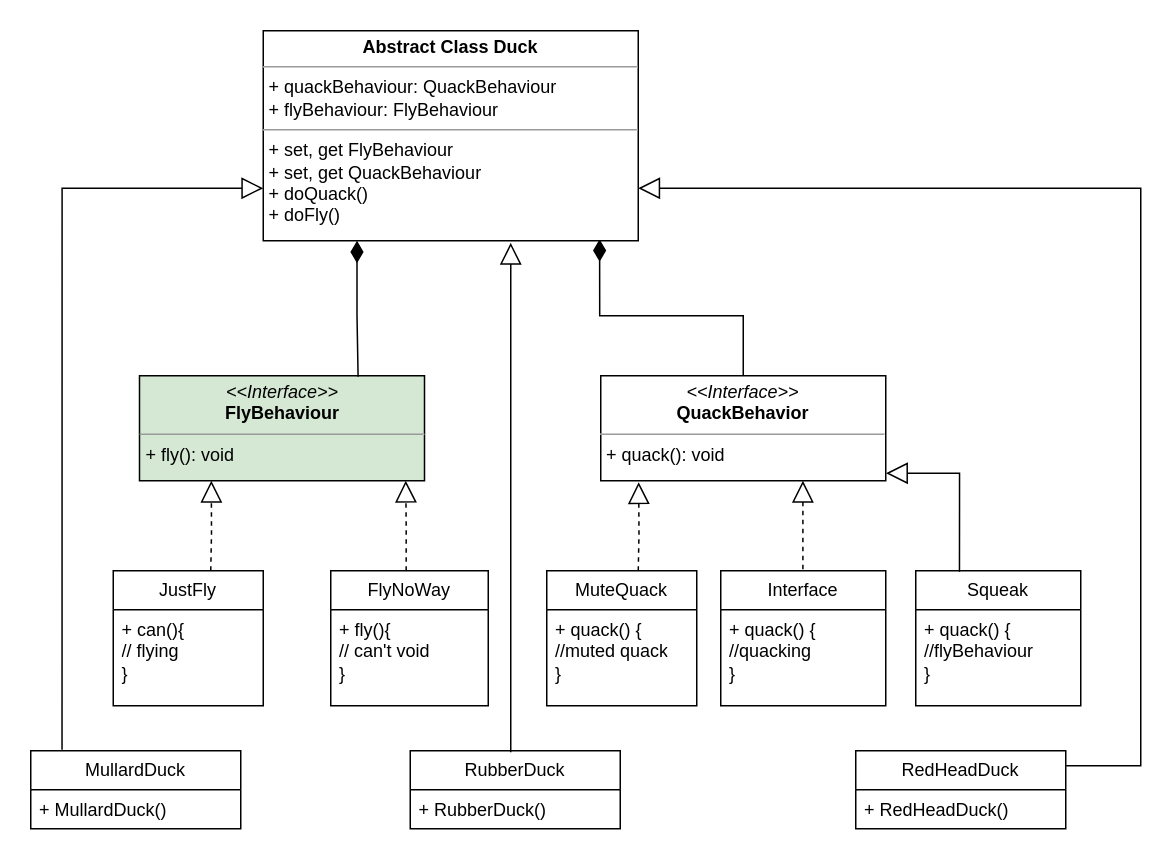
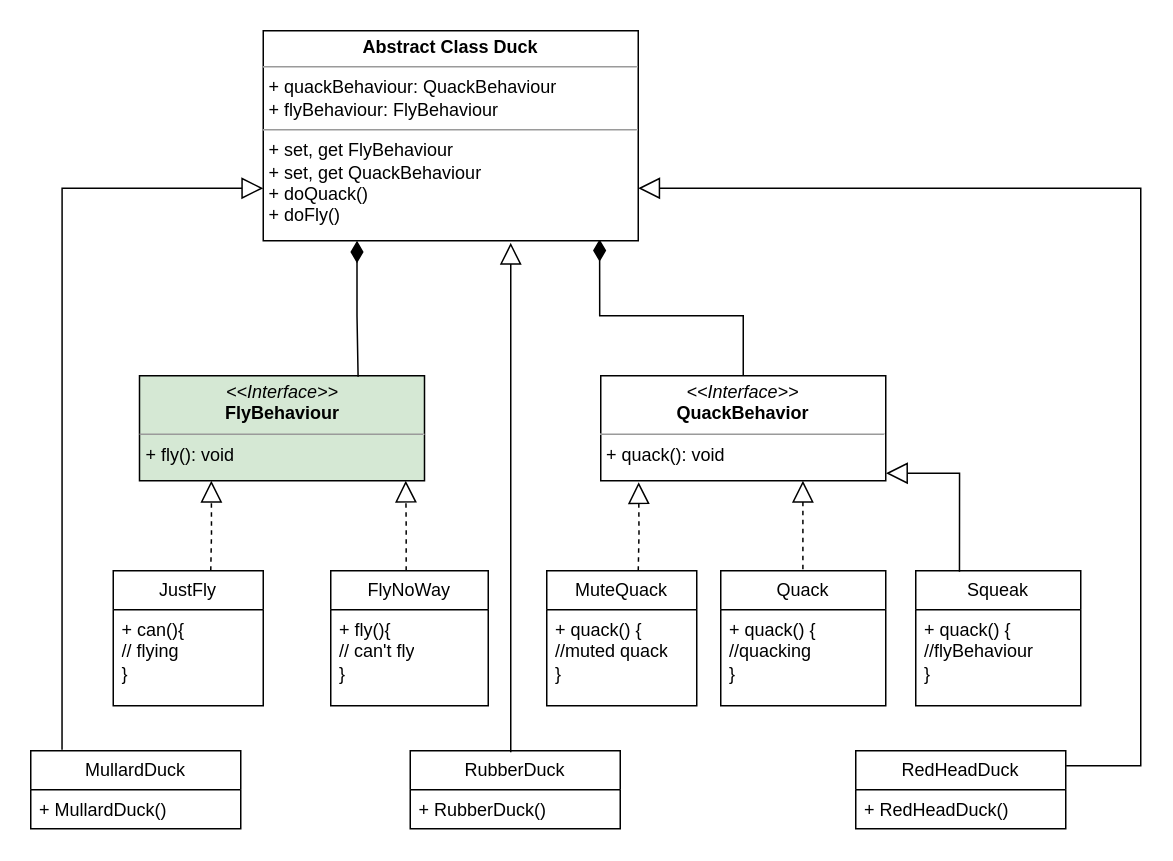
(803, 590) -> (803, 590)
(396, 653) -> (391, 653)
